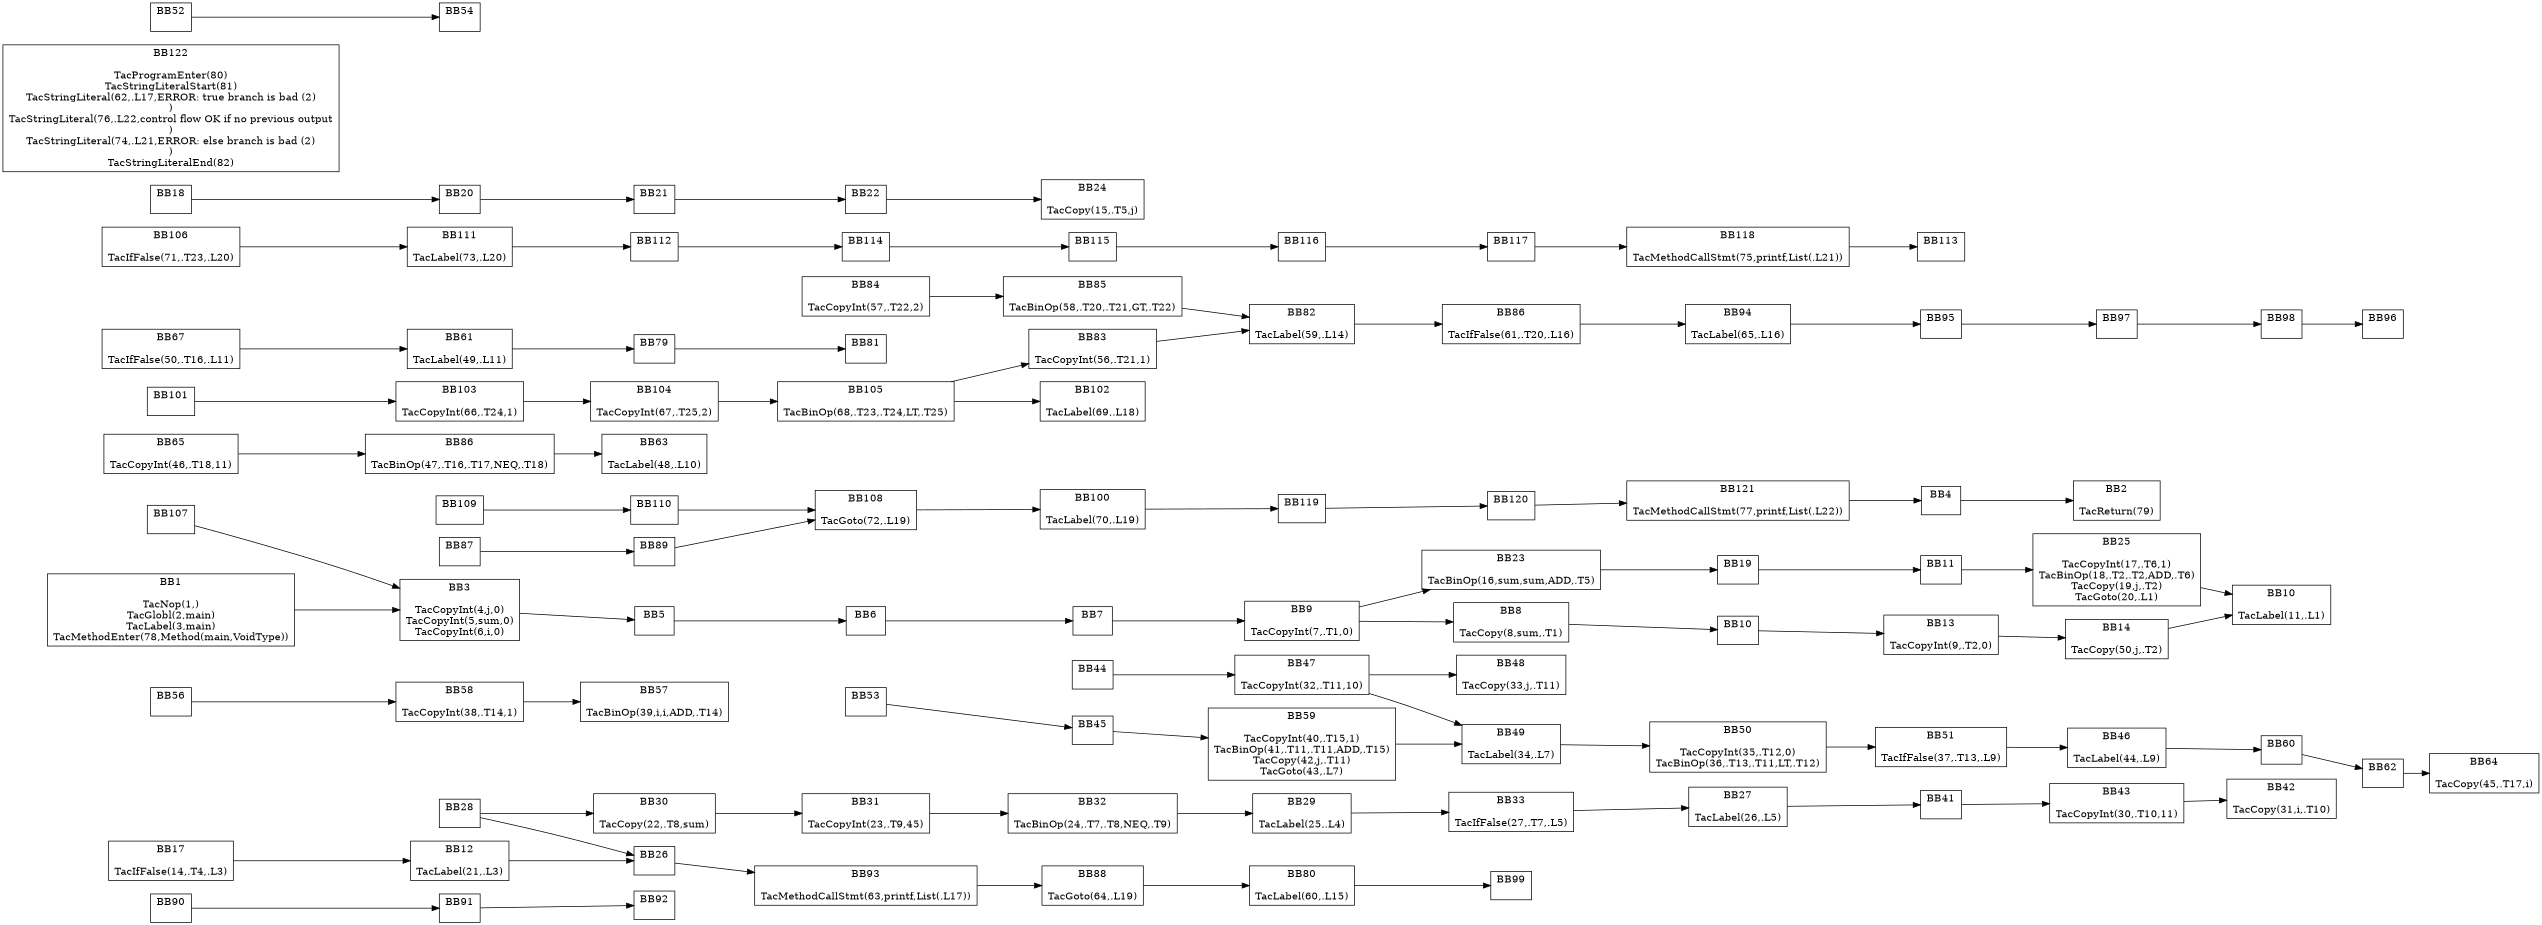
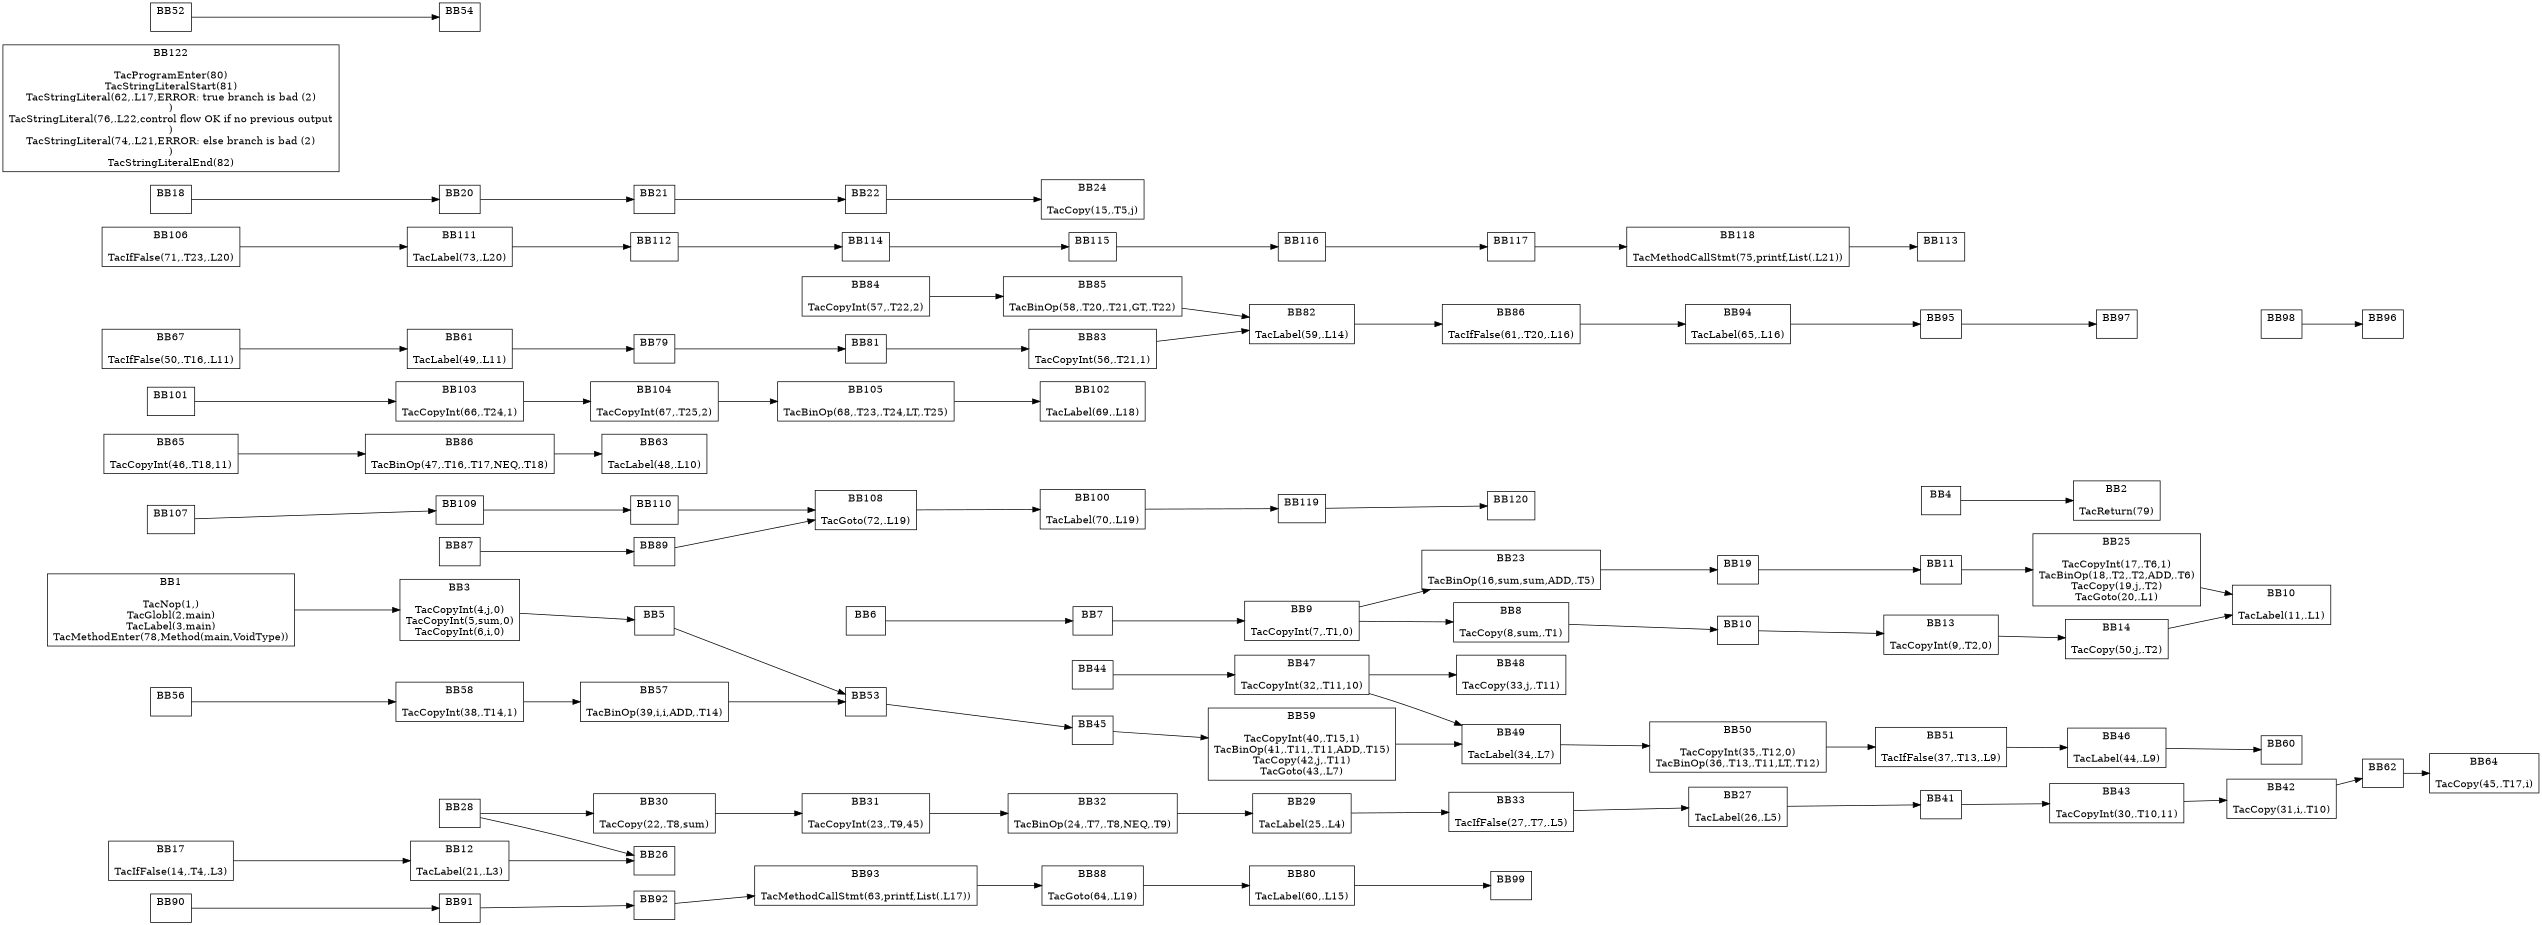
(2195, 324) -> none
(986, 374) -> (954, 349)
(1738, 501) -> none
(294, 554) -> (312, 515)
(756, 621) -> (756, 660)
none -> (783, 702)
(2329, 761) -> (2346, 783)
(711, 867) -> (711, 900)
